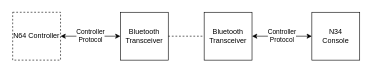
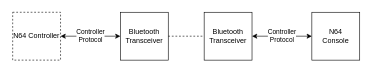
(336, 36) -> (336, 36)
